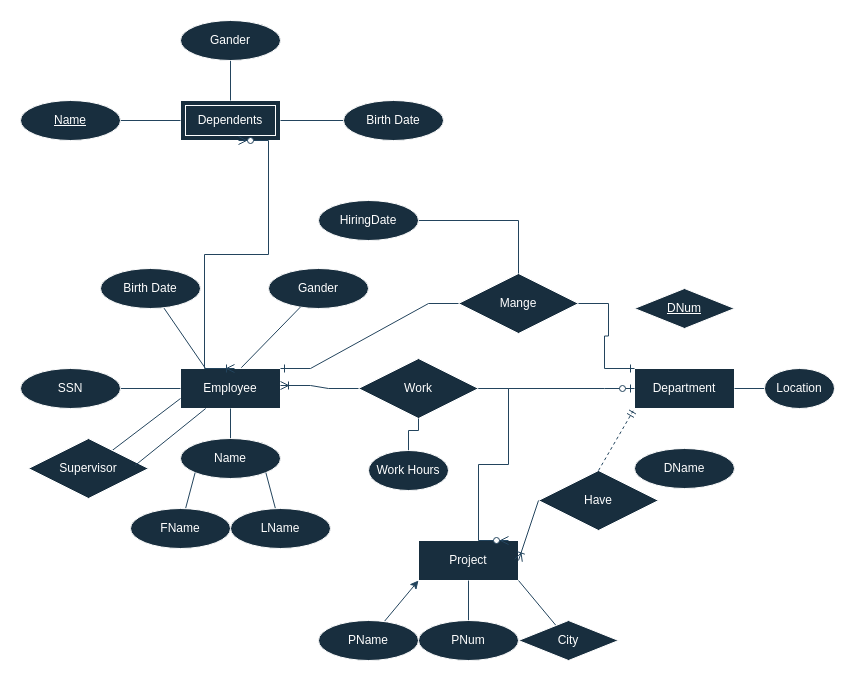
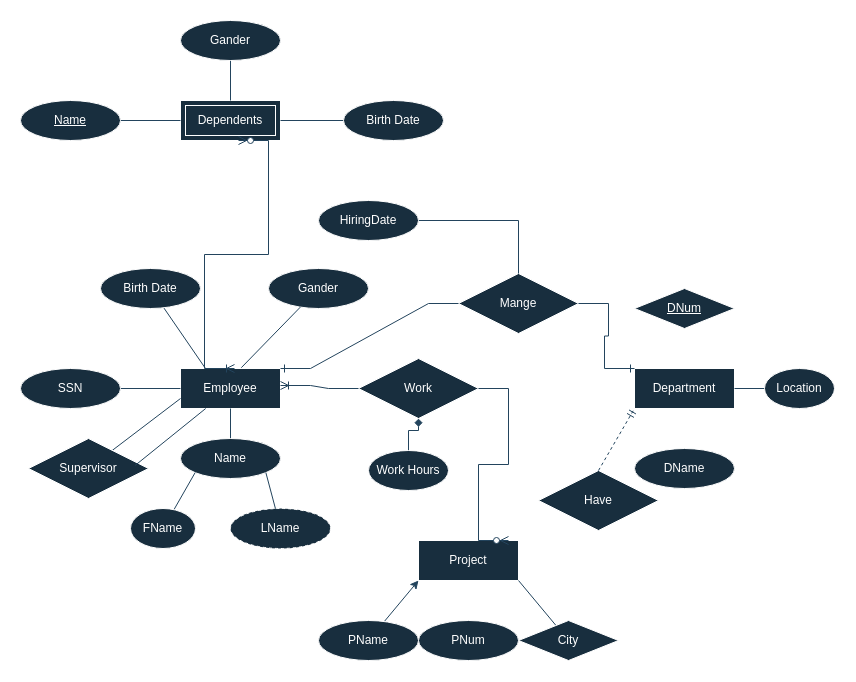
(572, 389) -> none
(419, 423) -> (419, 427)
(181, 529) -> (163, 529)
(281, 529) -> (281, 529)
(529, 530) -> none
(469, 601) -> none
